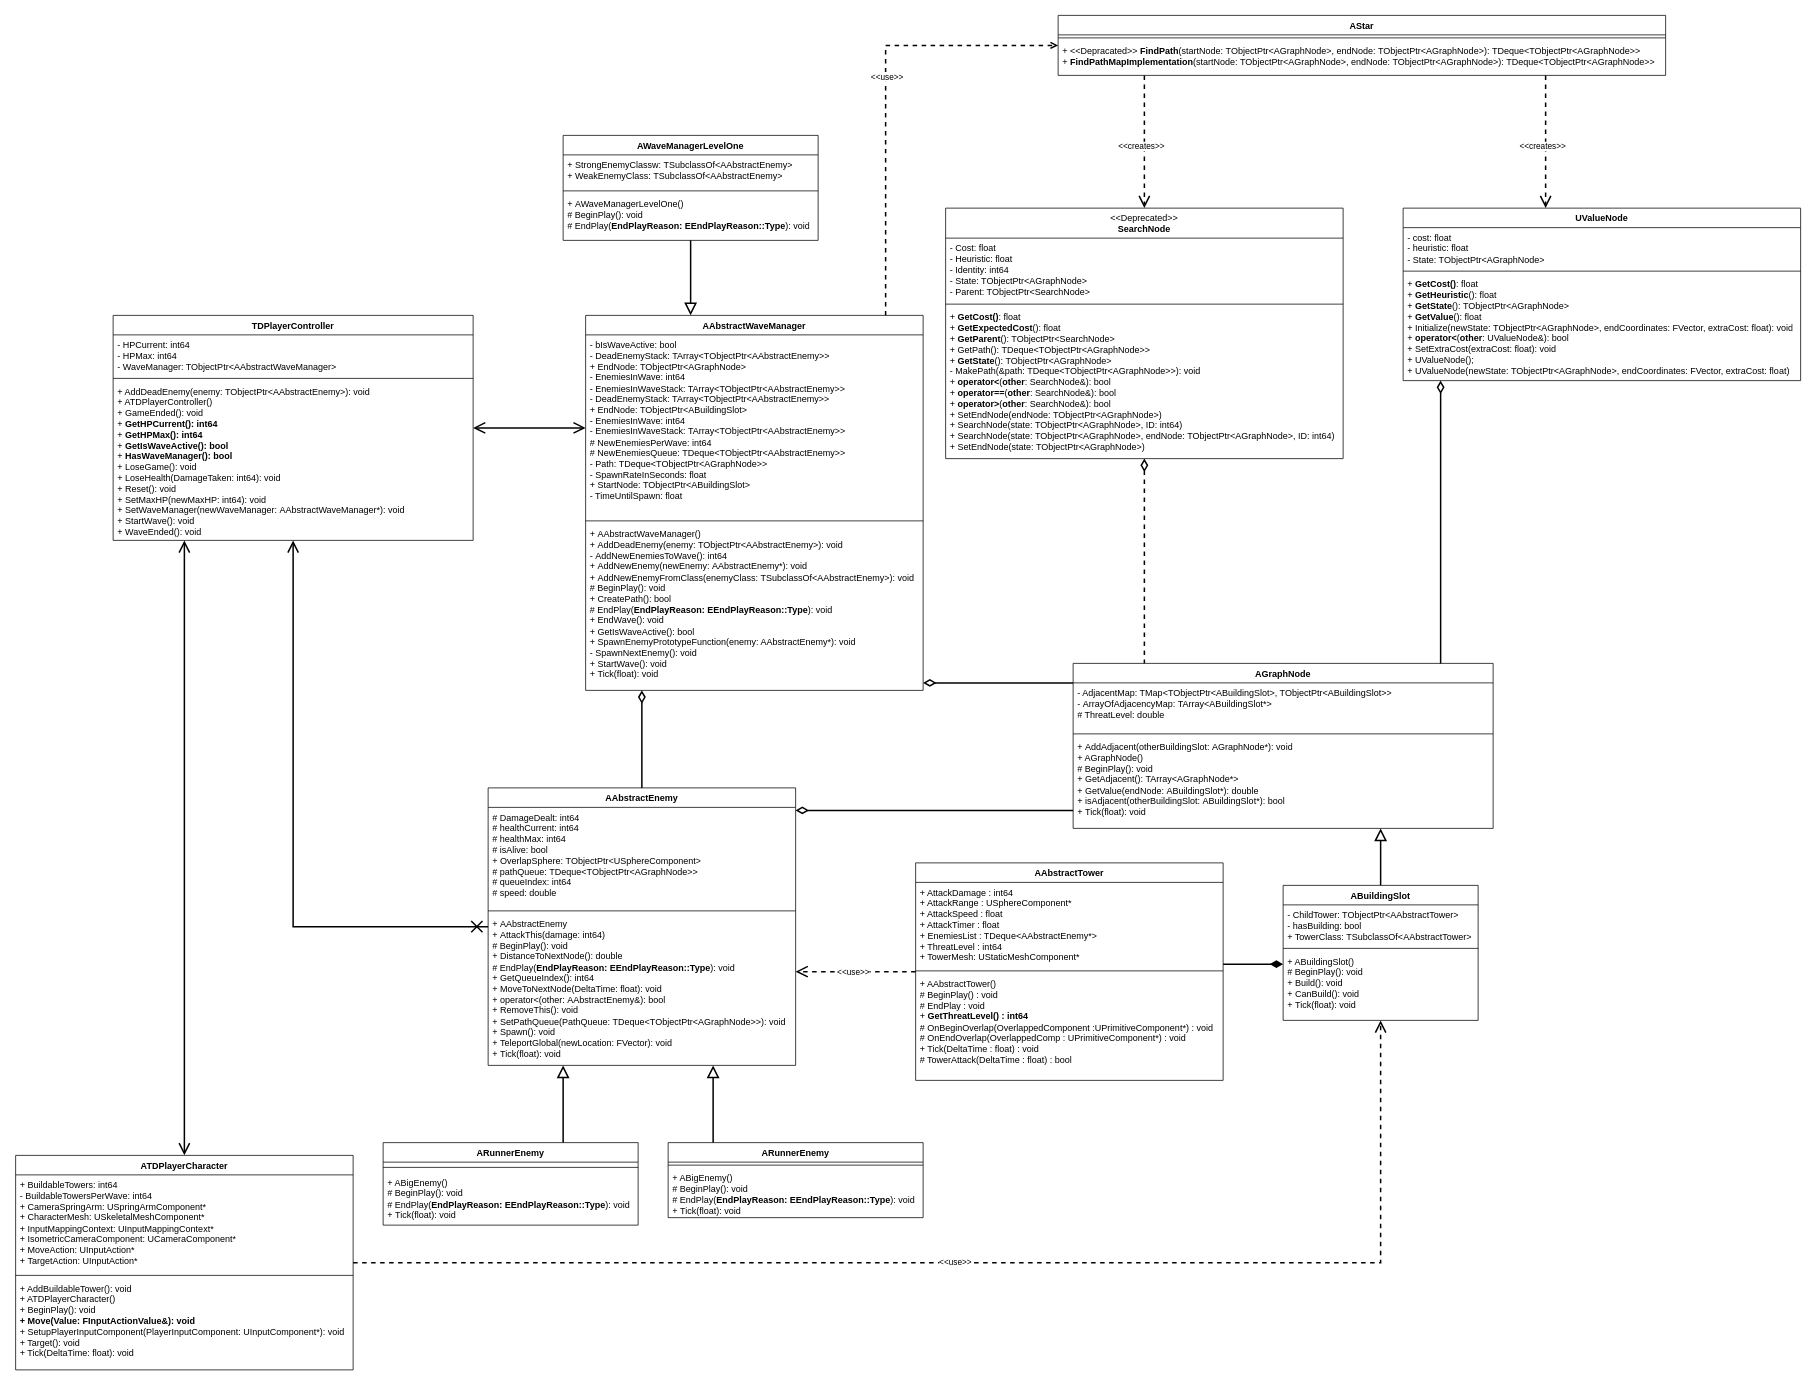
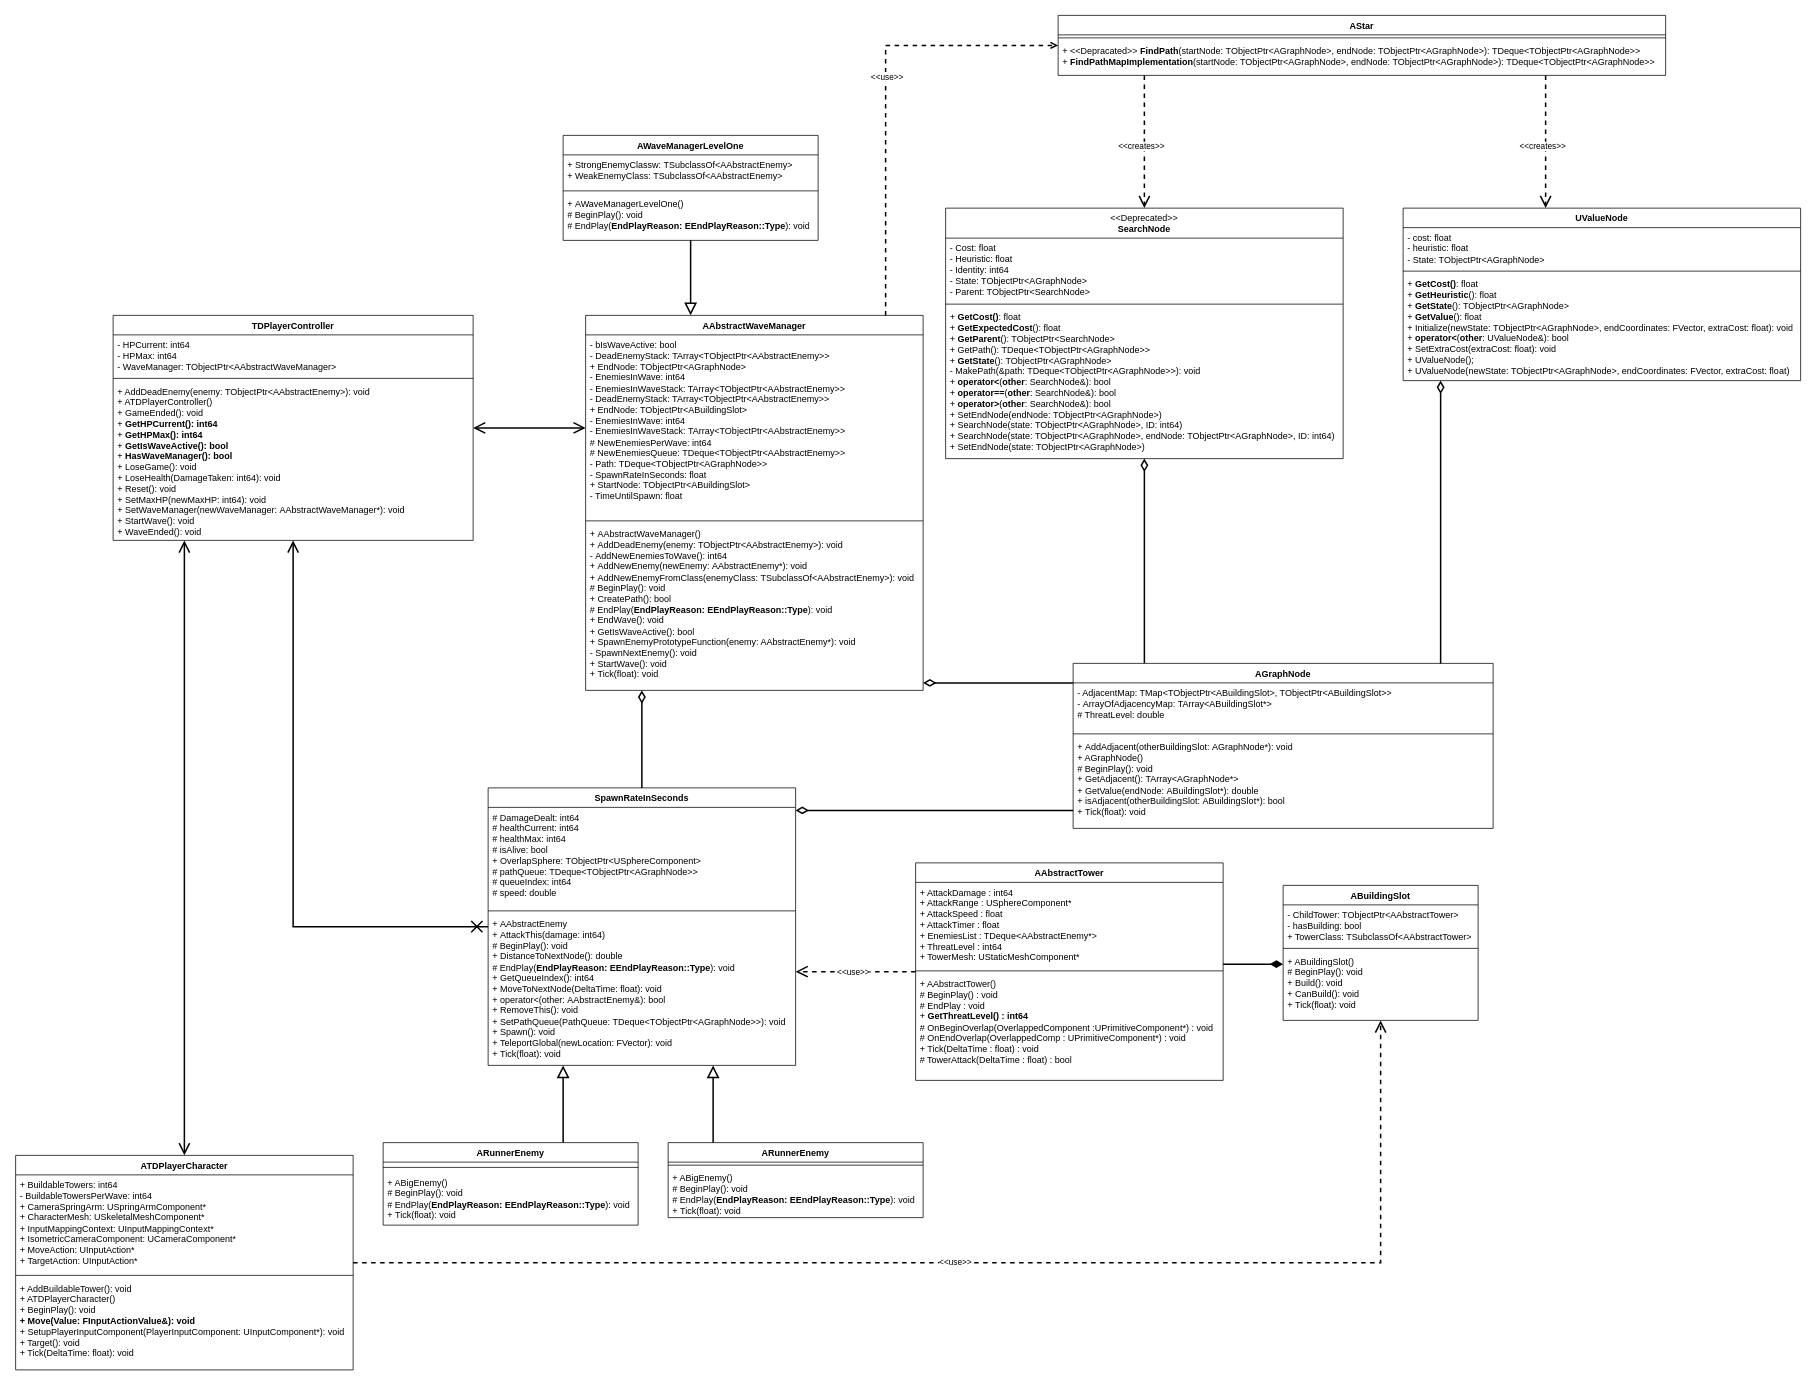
(1144, 566) -> (1144, 566)
(642, 799) -> (642, 799)
(1380, 863) -> none
